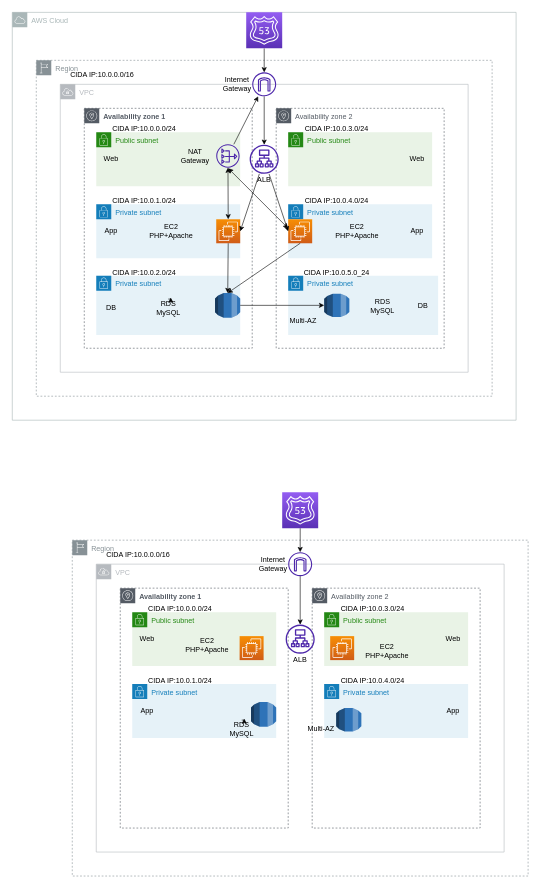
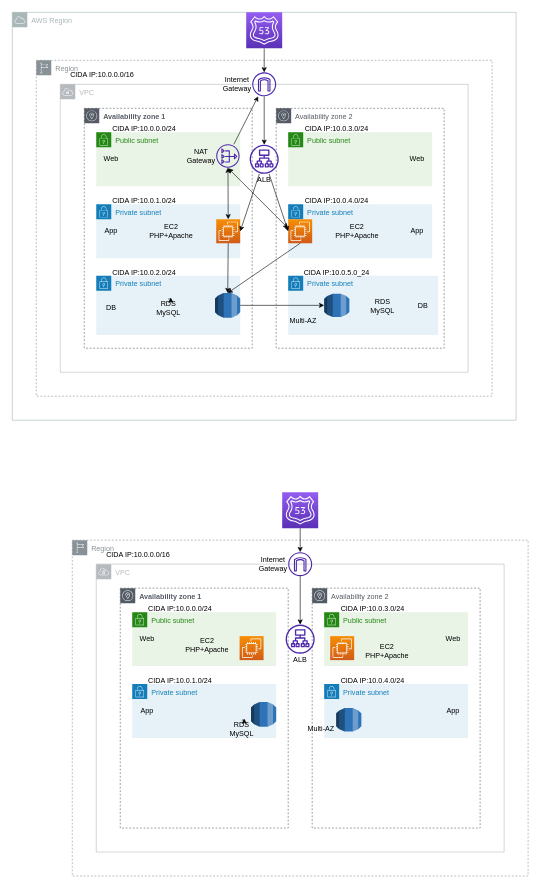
(48, 21) -> (50, 21)
(195, 156) -> (201, 156)
